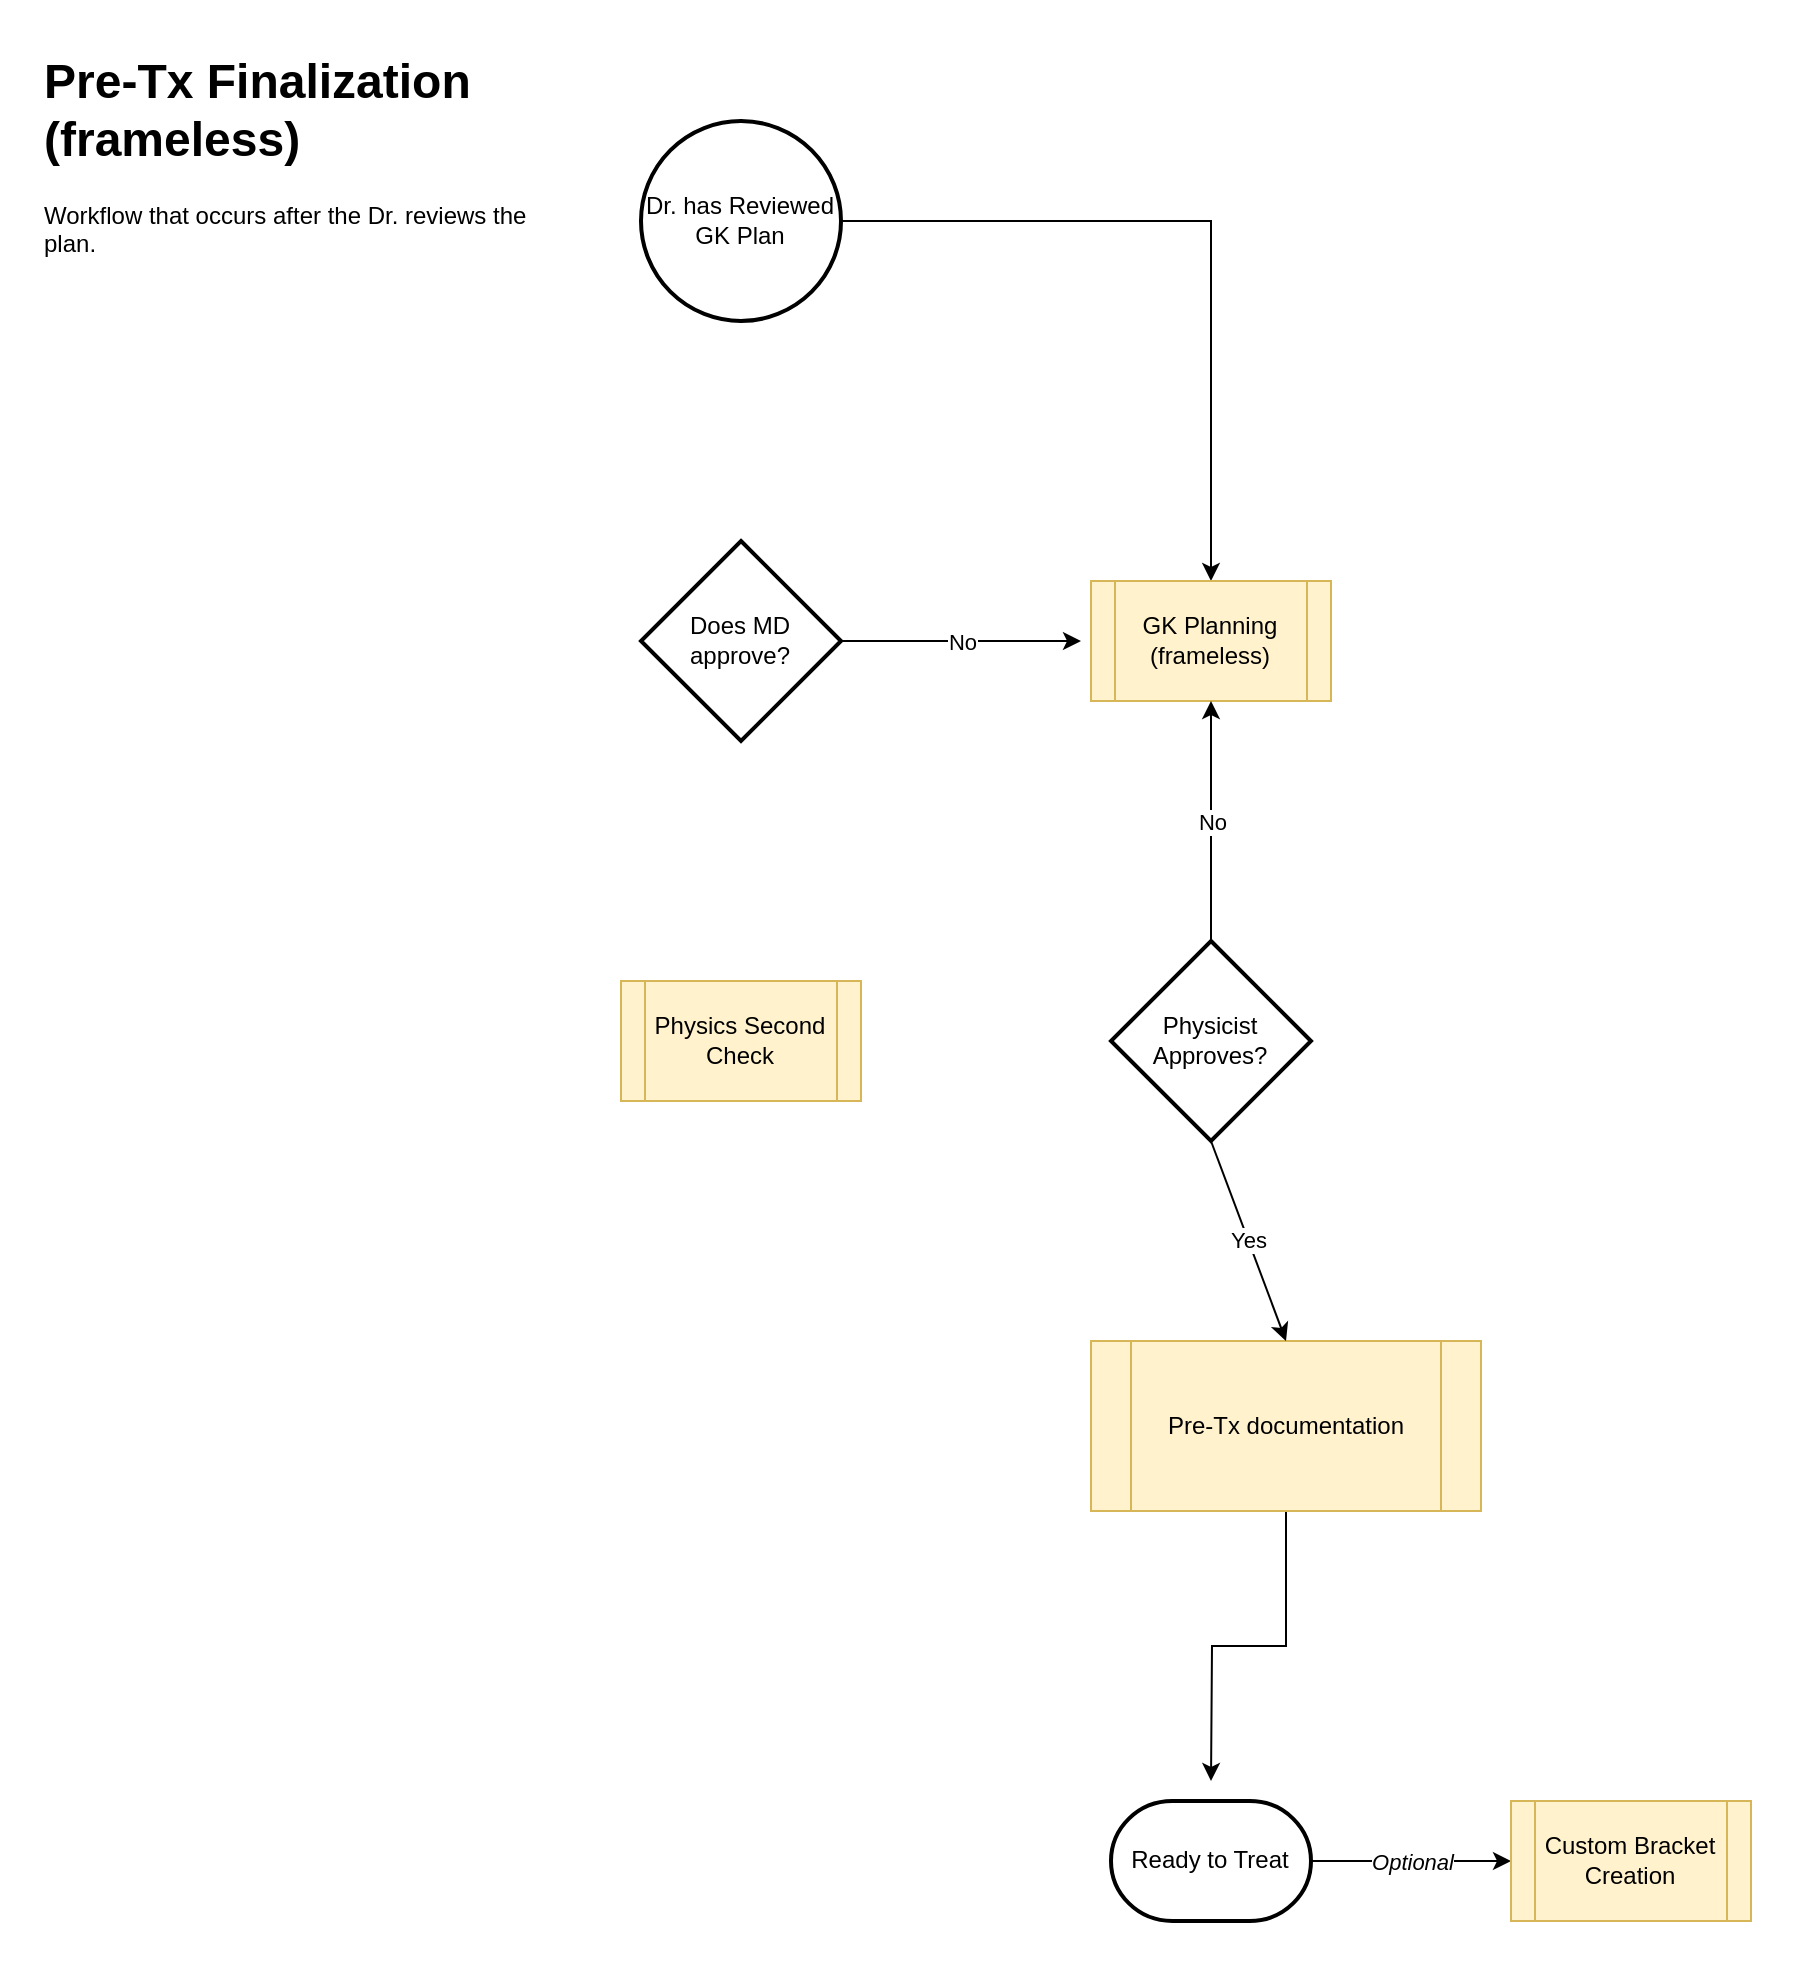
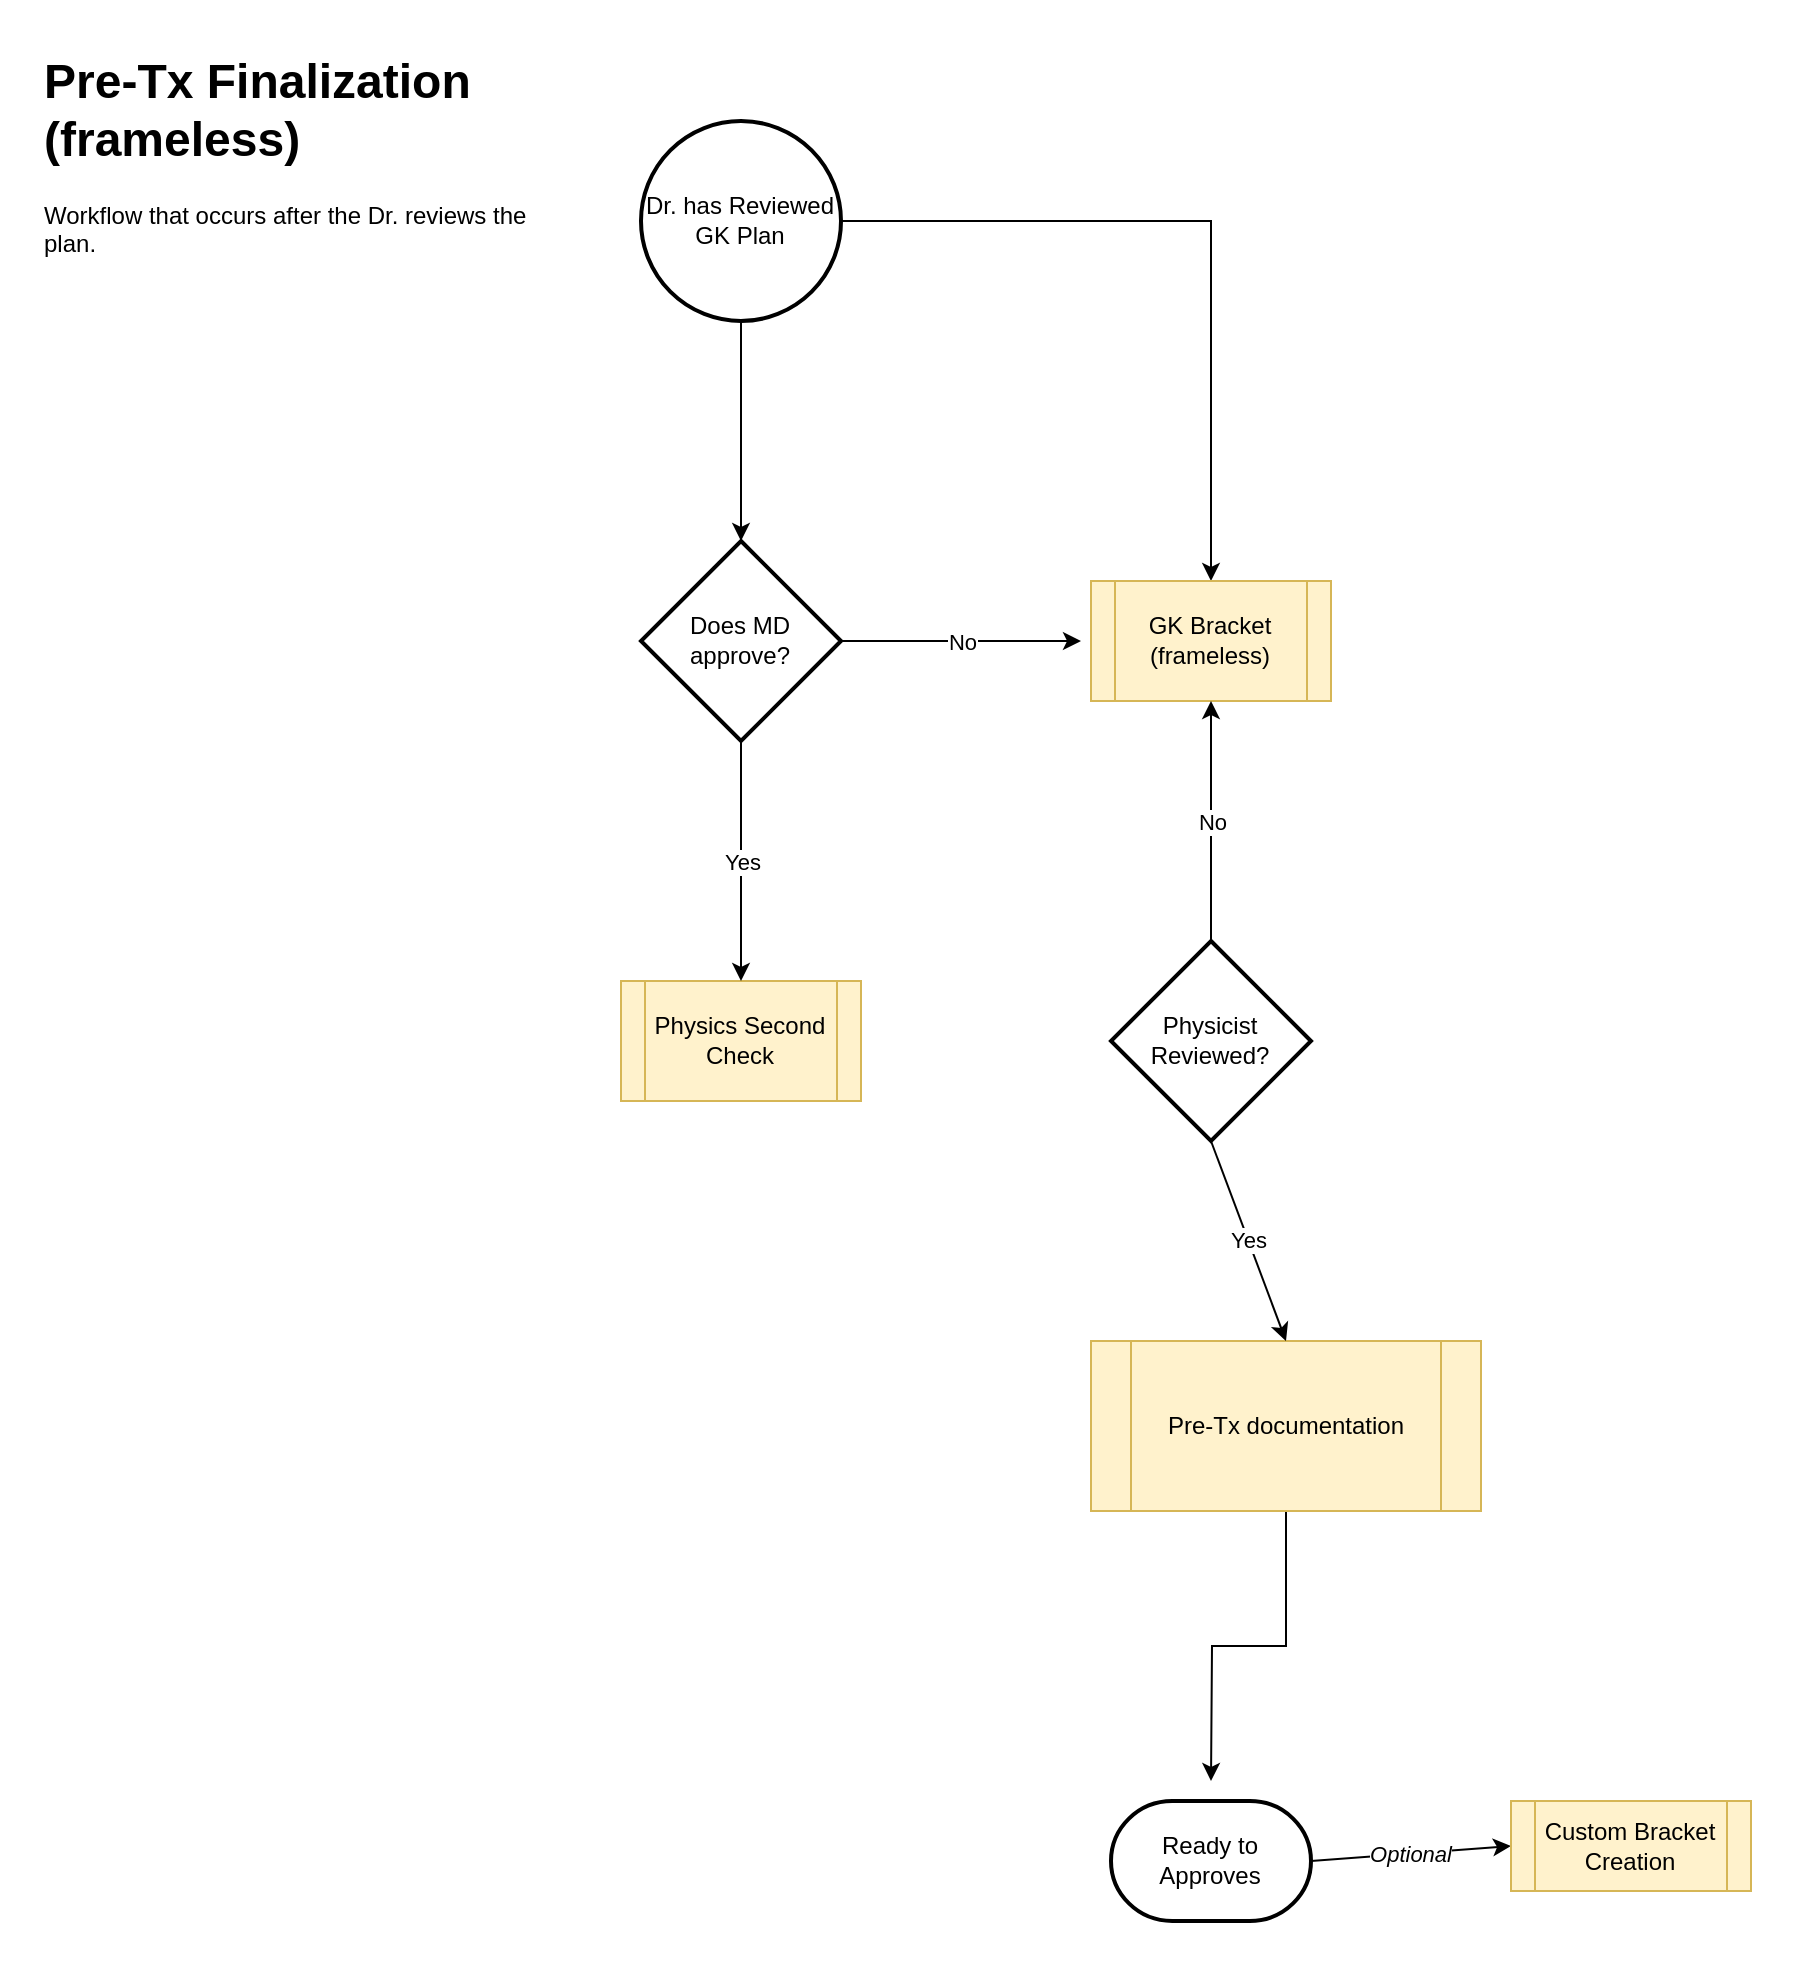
none -> (741, 424)
(1211, 641) -> (1211, 641)
none -> (741, 856)
(1211, 1041) -> (1211, 1041)
(1211, 1861) -> (1211, 1861)
(1631, 1861) -> (1631, 1846)
